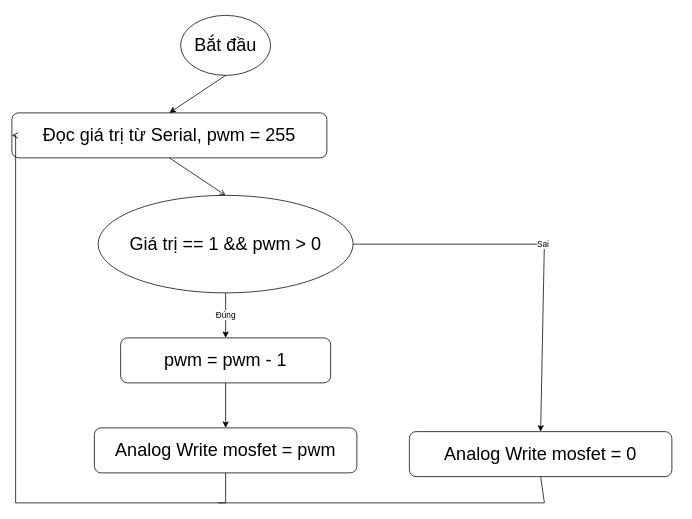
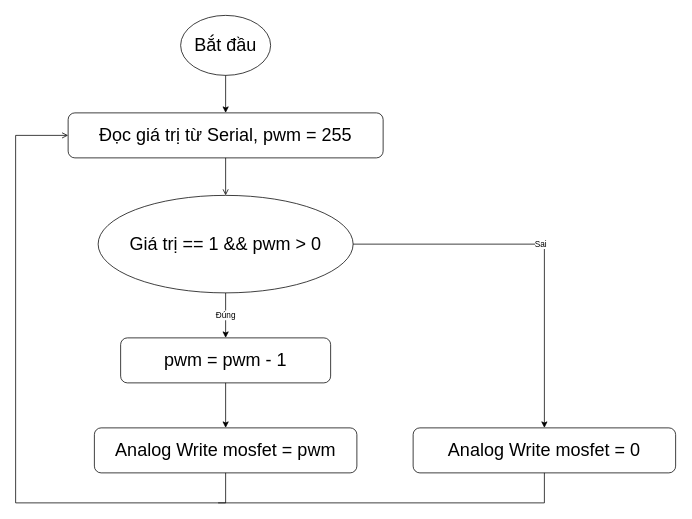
(169, 135) -> (225, 135)
(540, 454) -> (544, 450)
